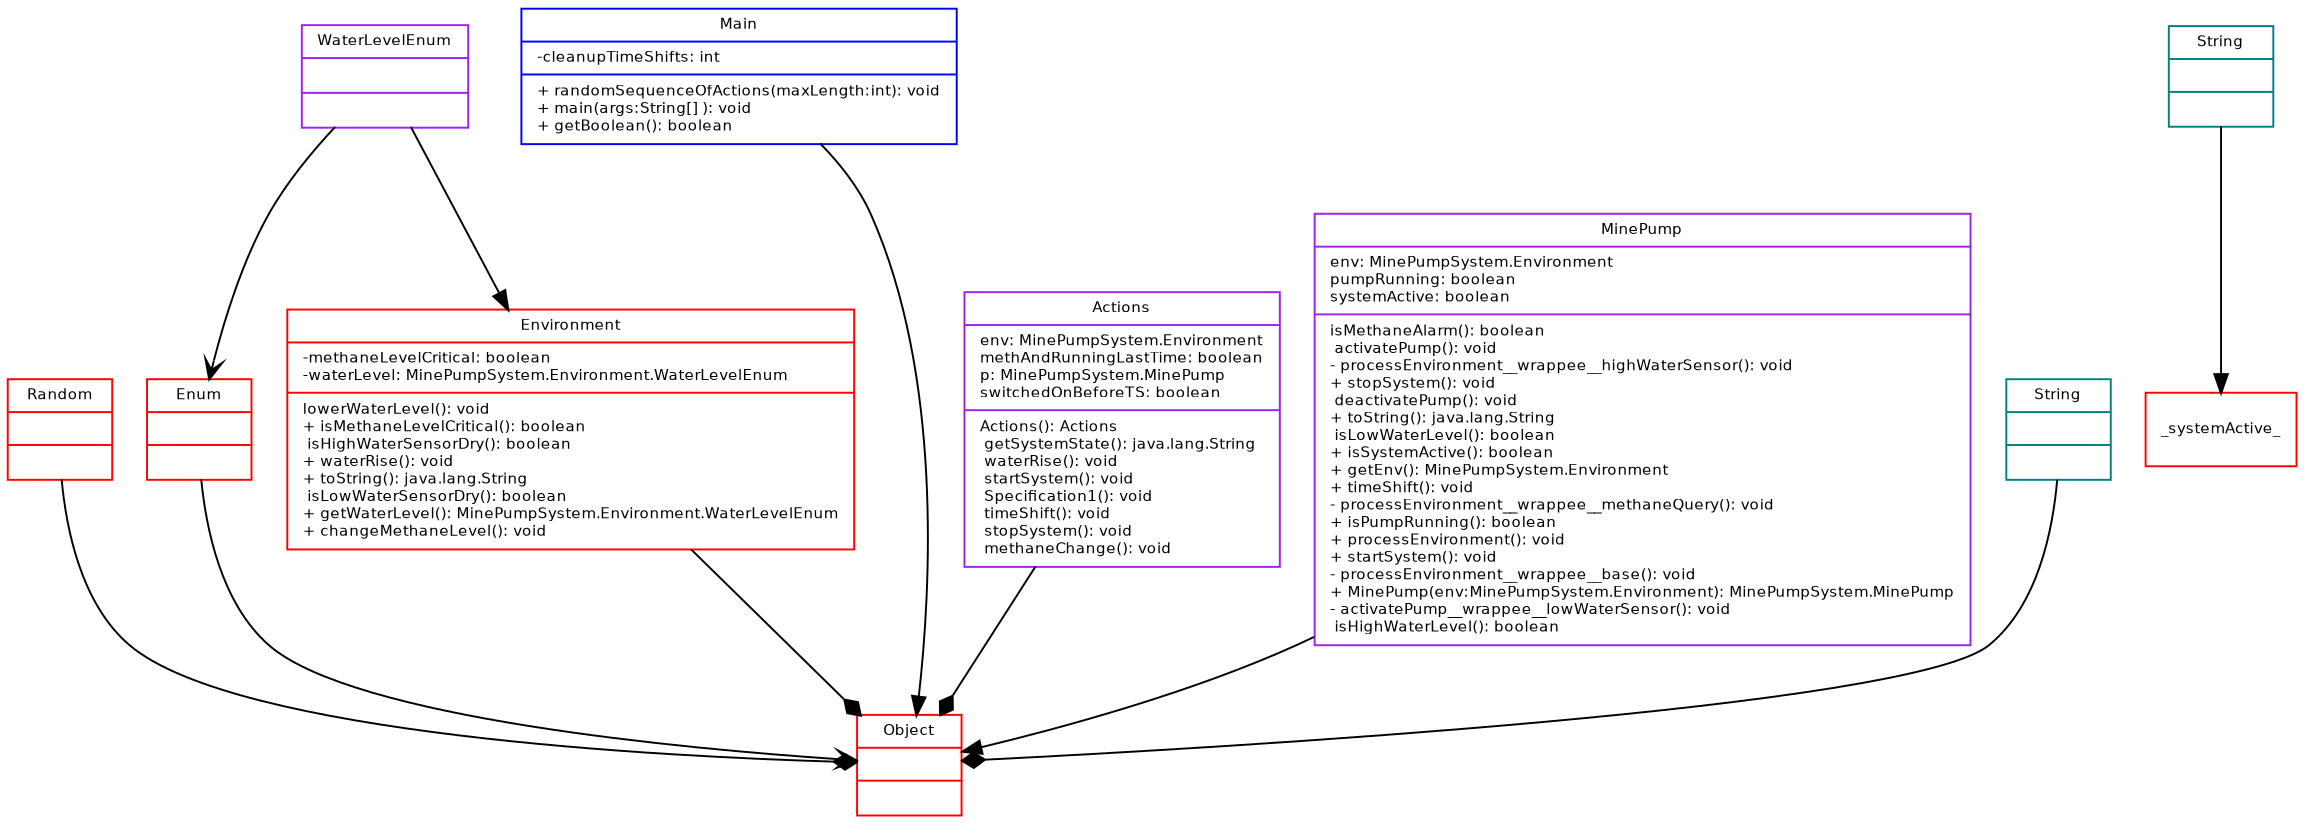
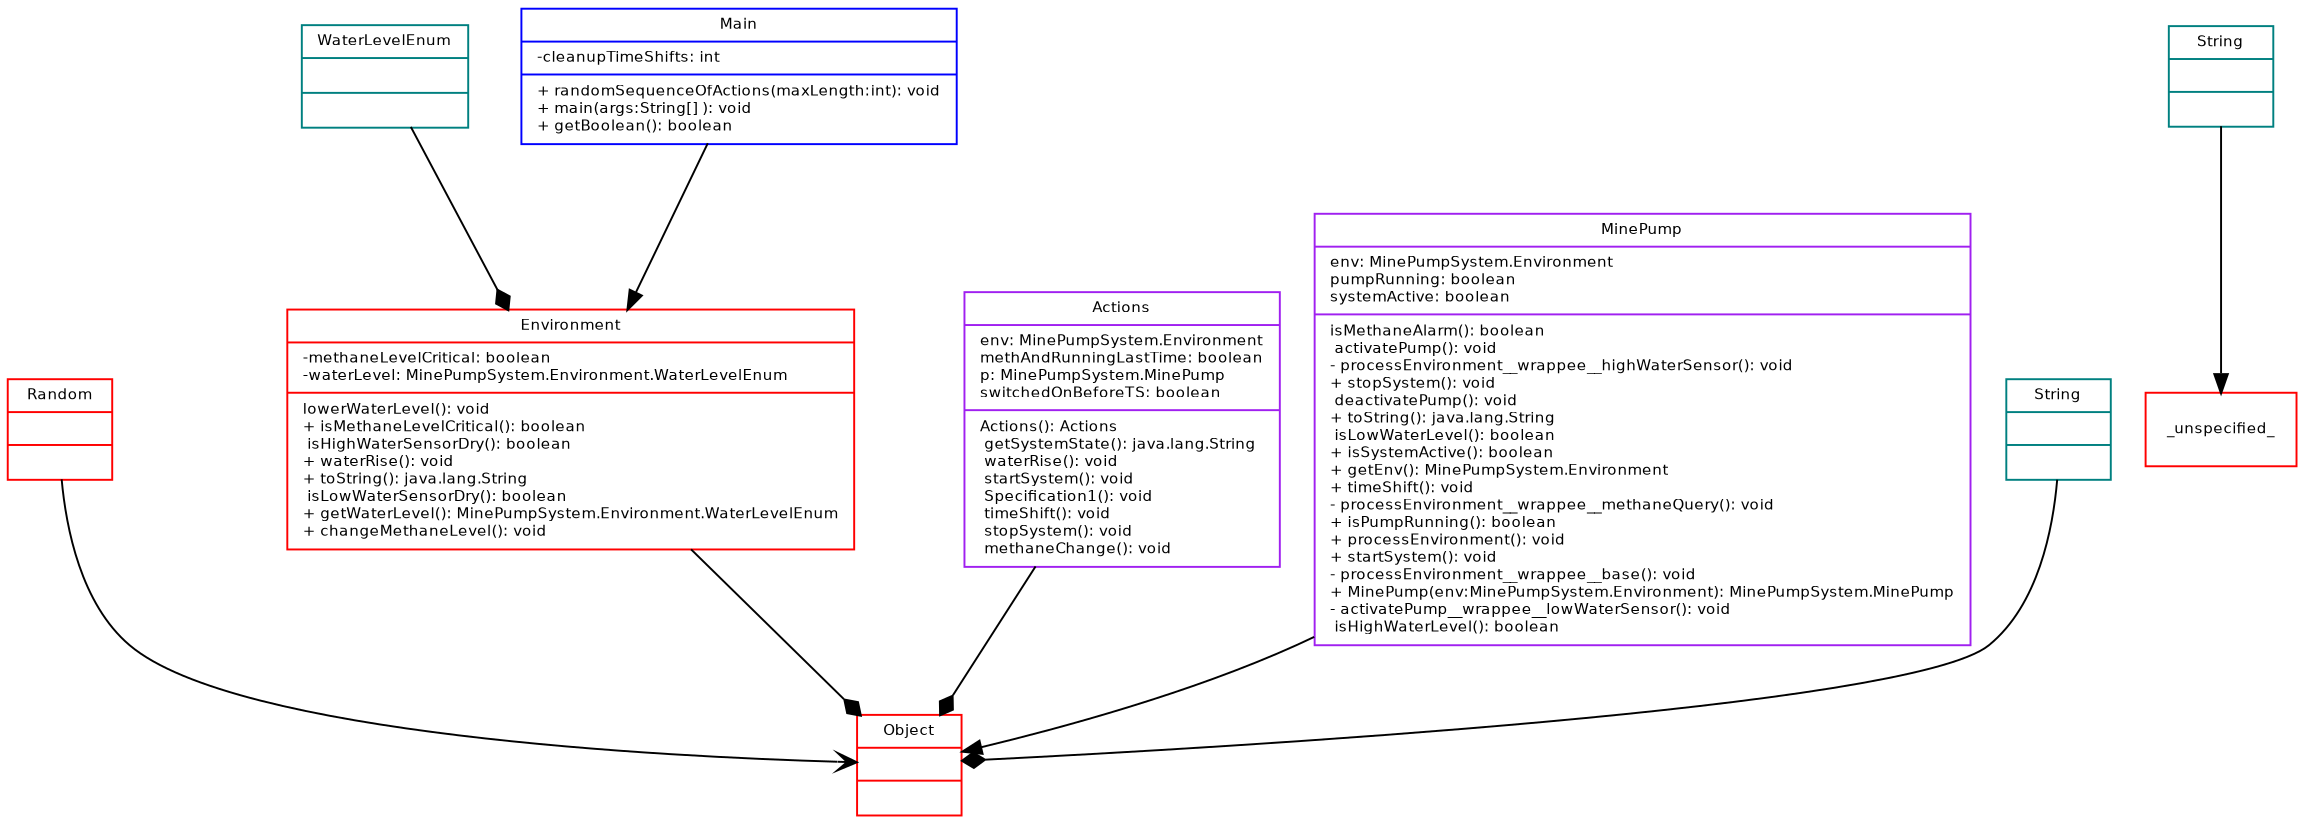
(385, 76) -> (385, 76)
(455, 210) -> (455, 210)
(921, 408) -> (672, 218)
(199, 430) -> none
(2221, 430) -> (2221, 430)
(385, 725) -> (385, 725)
